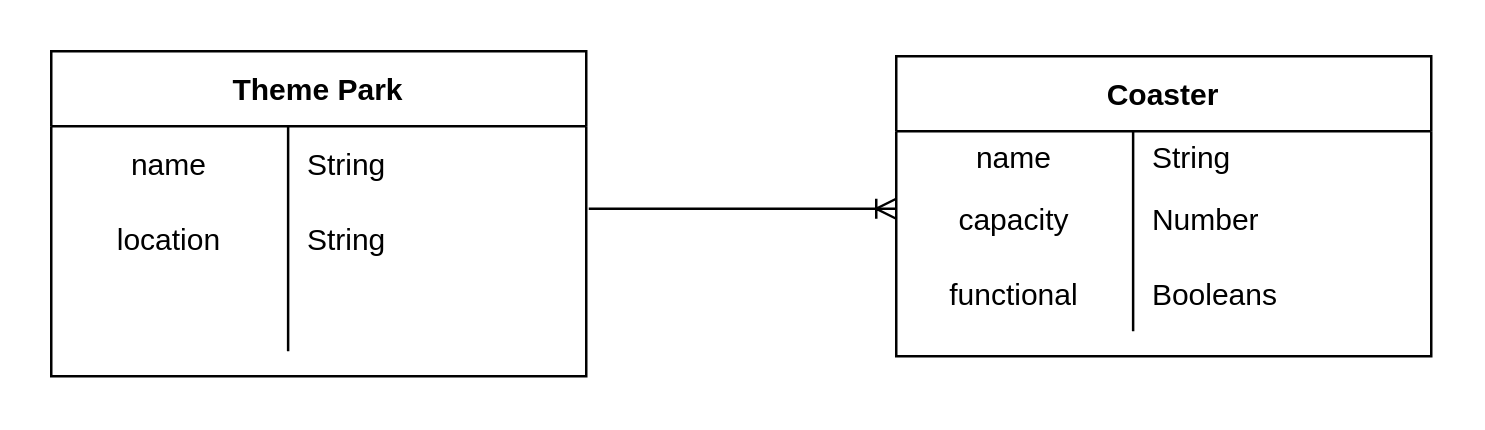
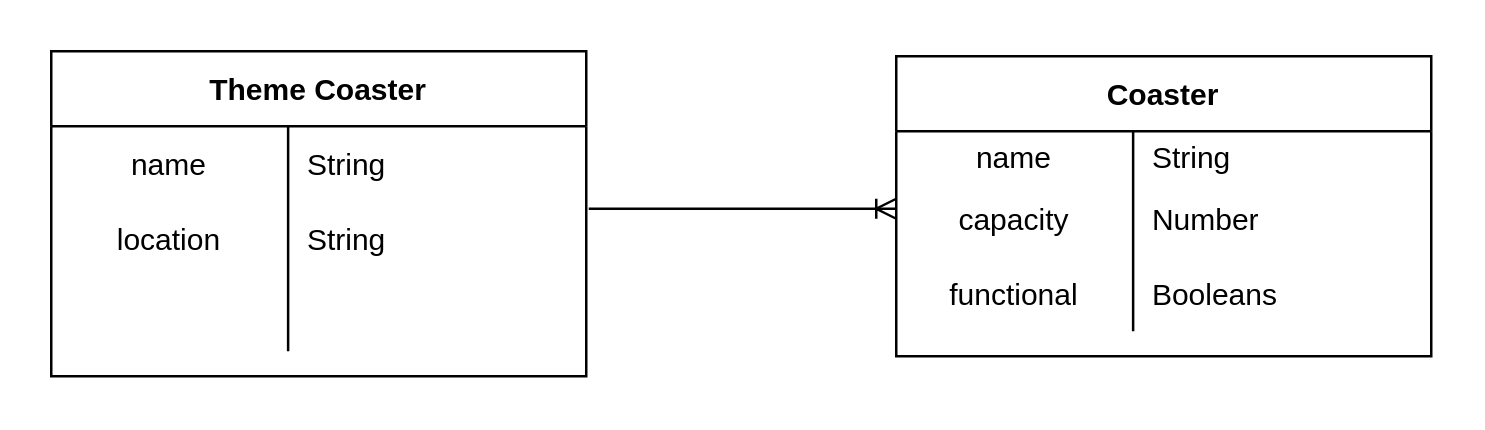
(318, 90) -> (318, 90)
